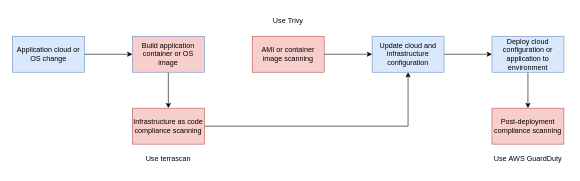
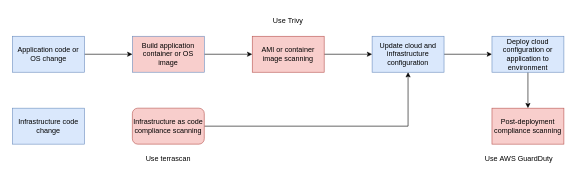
(48, 54) -> (48, 54)
(168, 102) -> (246, 54)
none -> (48, 126)
(168, 126) -> (168, 126)
(528, 159) -> (519, 159)
